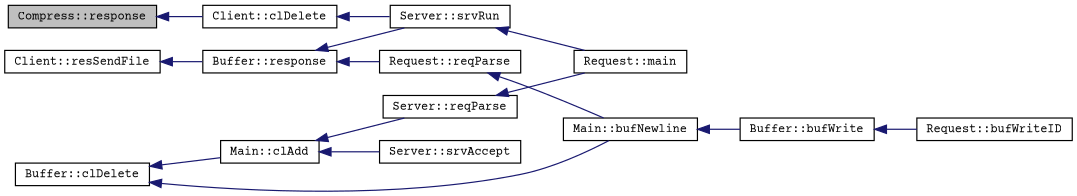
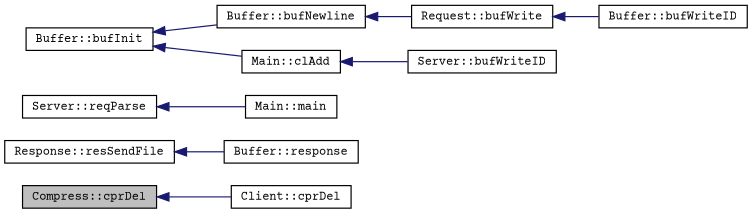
(82, 17) -> (90, 197)
(270, 17) -> (291, 197)
(450, 17) -> none
(82, 62) -> (90, 152)
(450, 62) -> none
(630, 62) -> (291, 107)
(366, 128) -> none
(630, 129) -> (291, 17)
(807, 129) -> (482, 17)
(995, 129) -> (673, 17)
(450, 152) -> (482, 62)
(82, 174) -> (90, 39)
